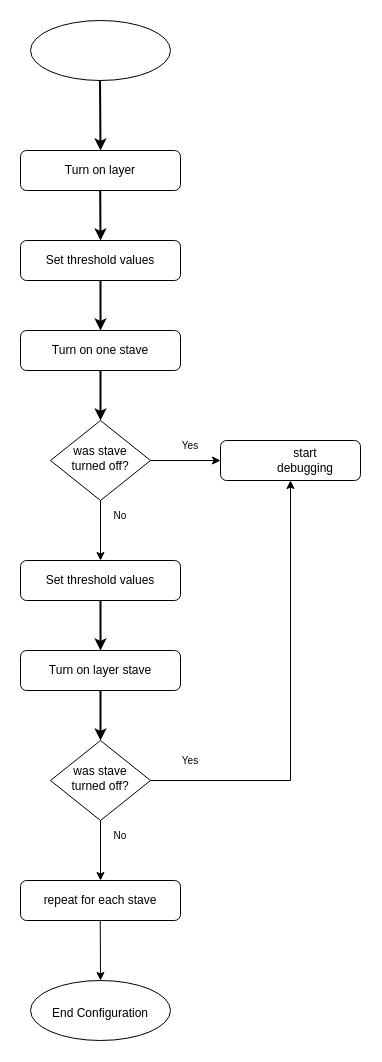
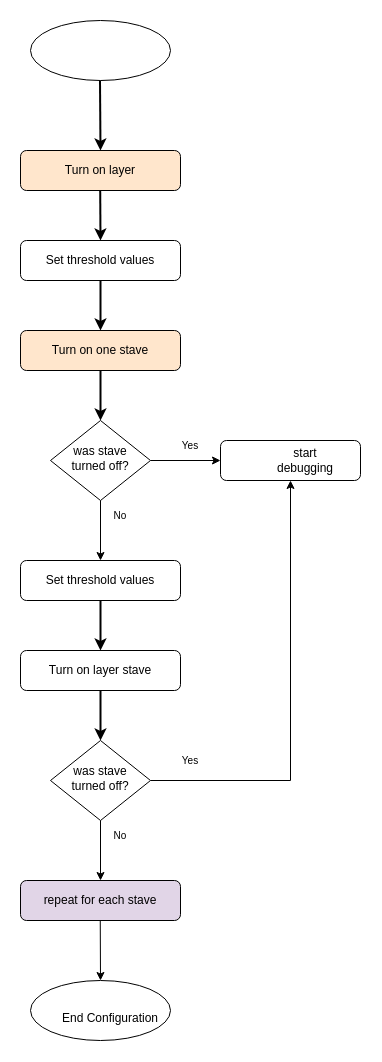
(101, 171) -> (101, 171)
(101, 351) -> (101, 351)
(101, 901) -> (101, 901)
(101, 1011) -> (111, 1016)
